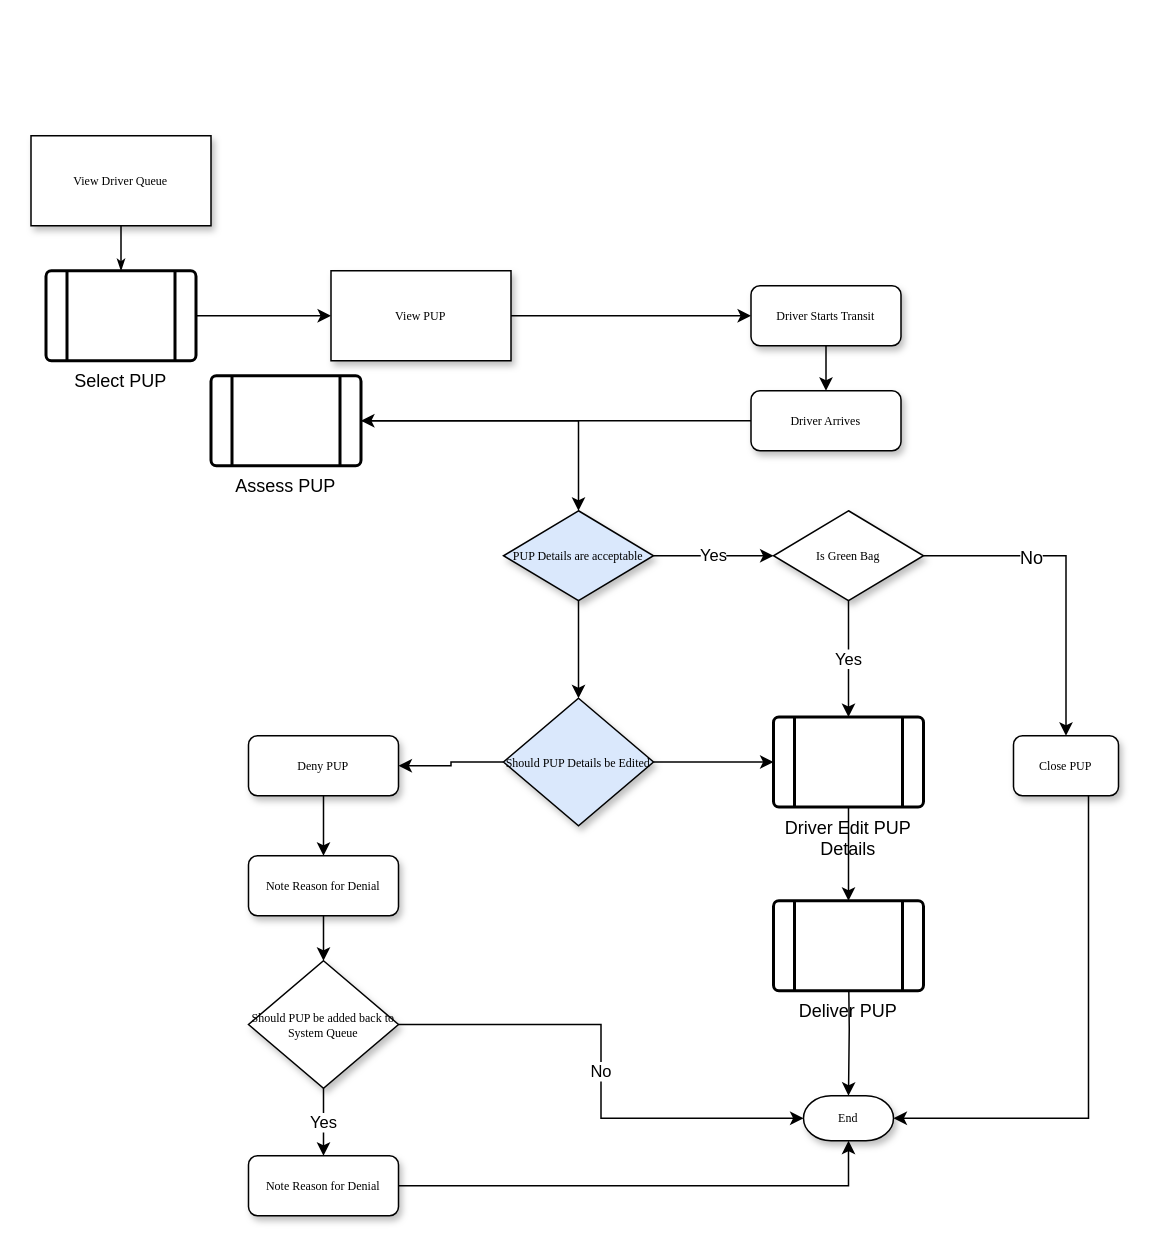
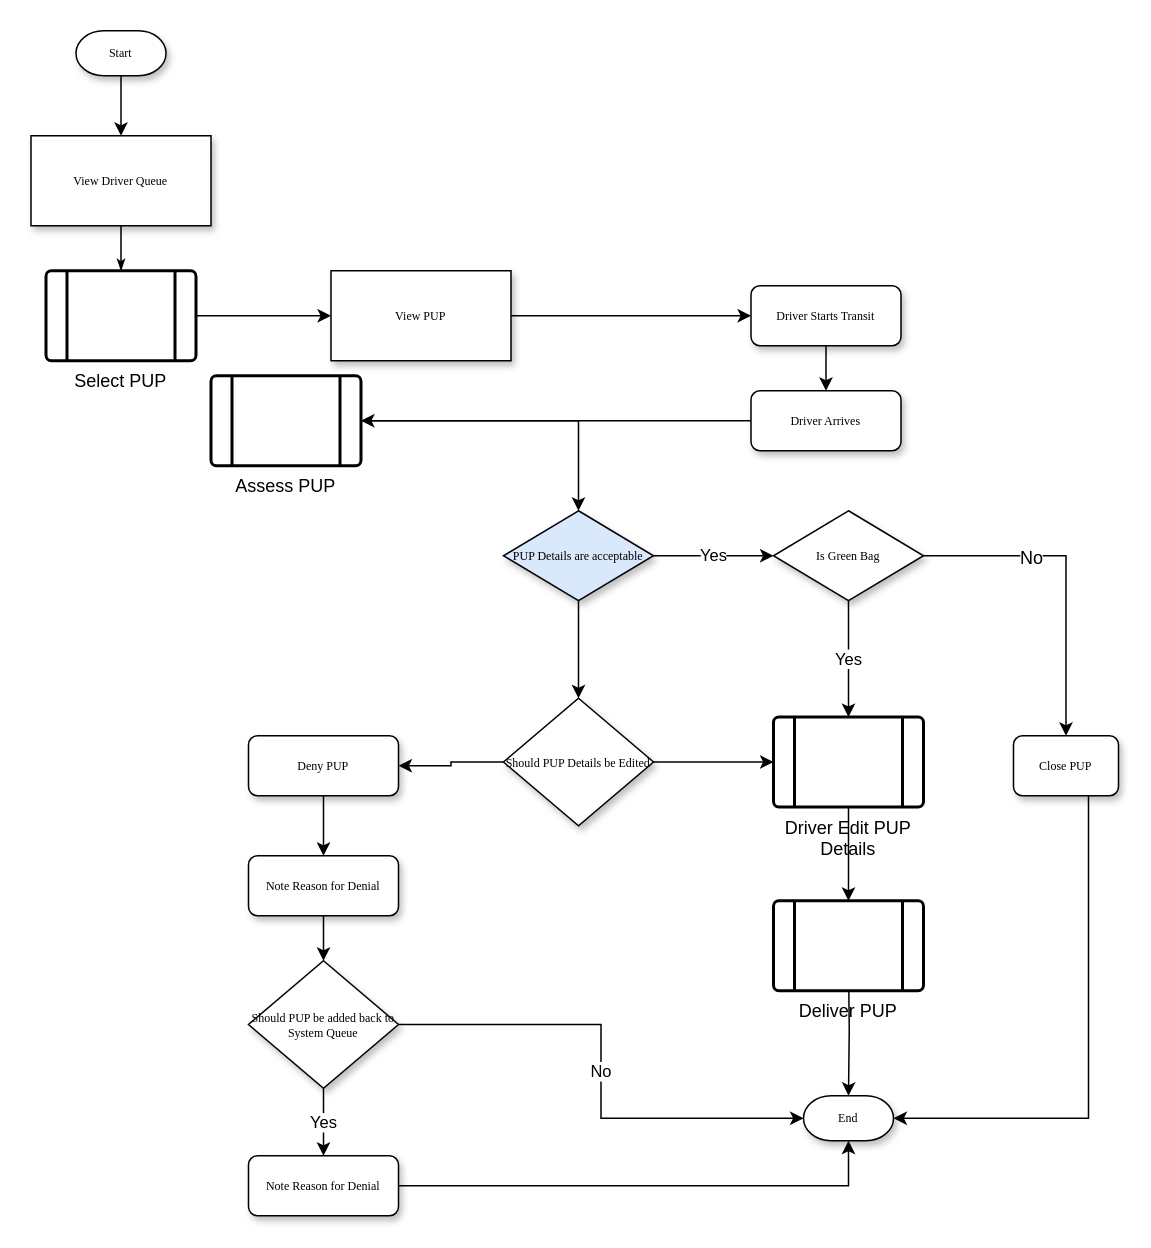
none -> (121, 53)
none -> (121, 101)
(578, 762) -> (578, 762)
